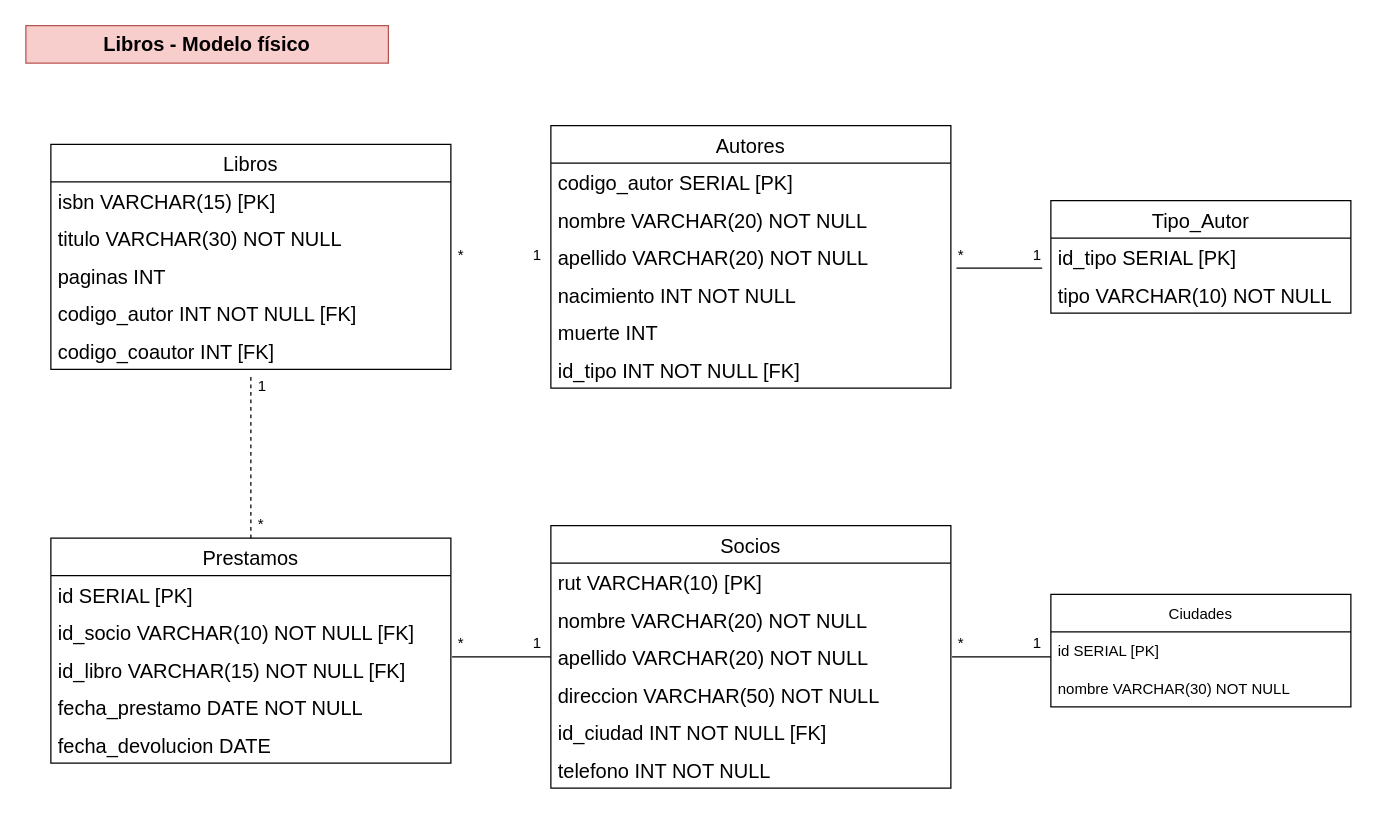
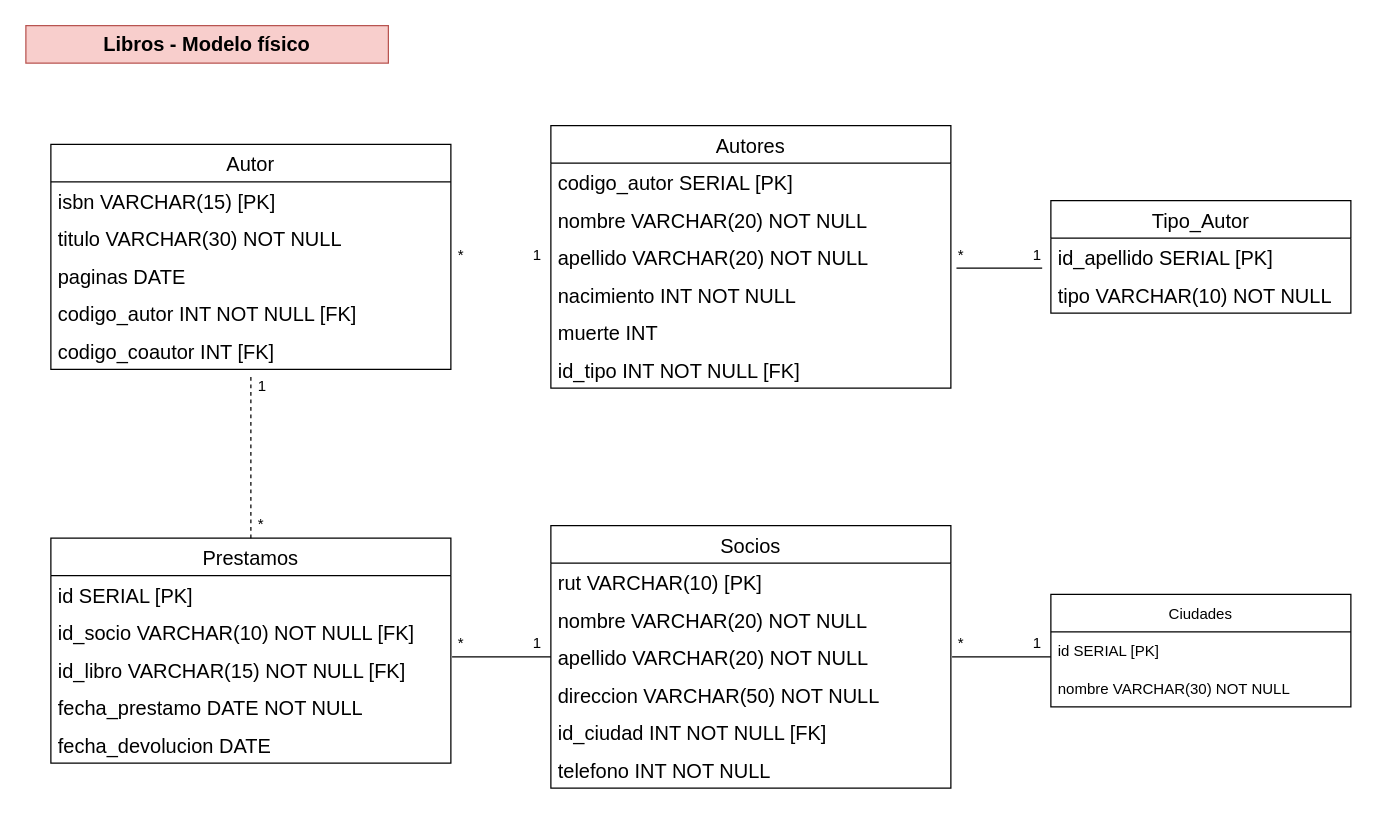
(250, 165) -> (250, 165)
(1154, 258) -> (1171, 258)
(114, 277) -> (120, 277)
